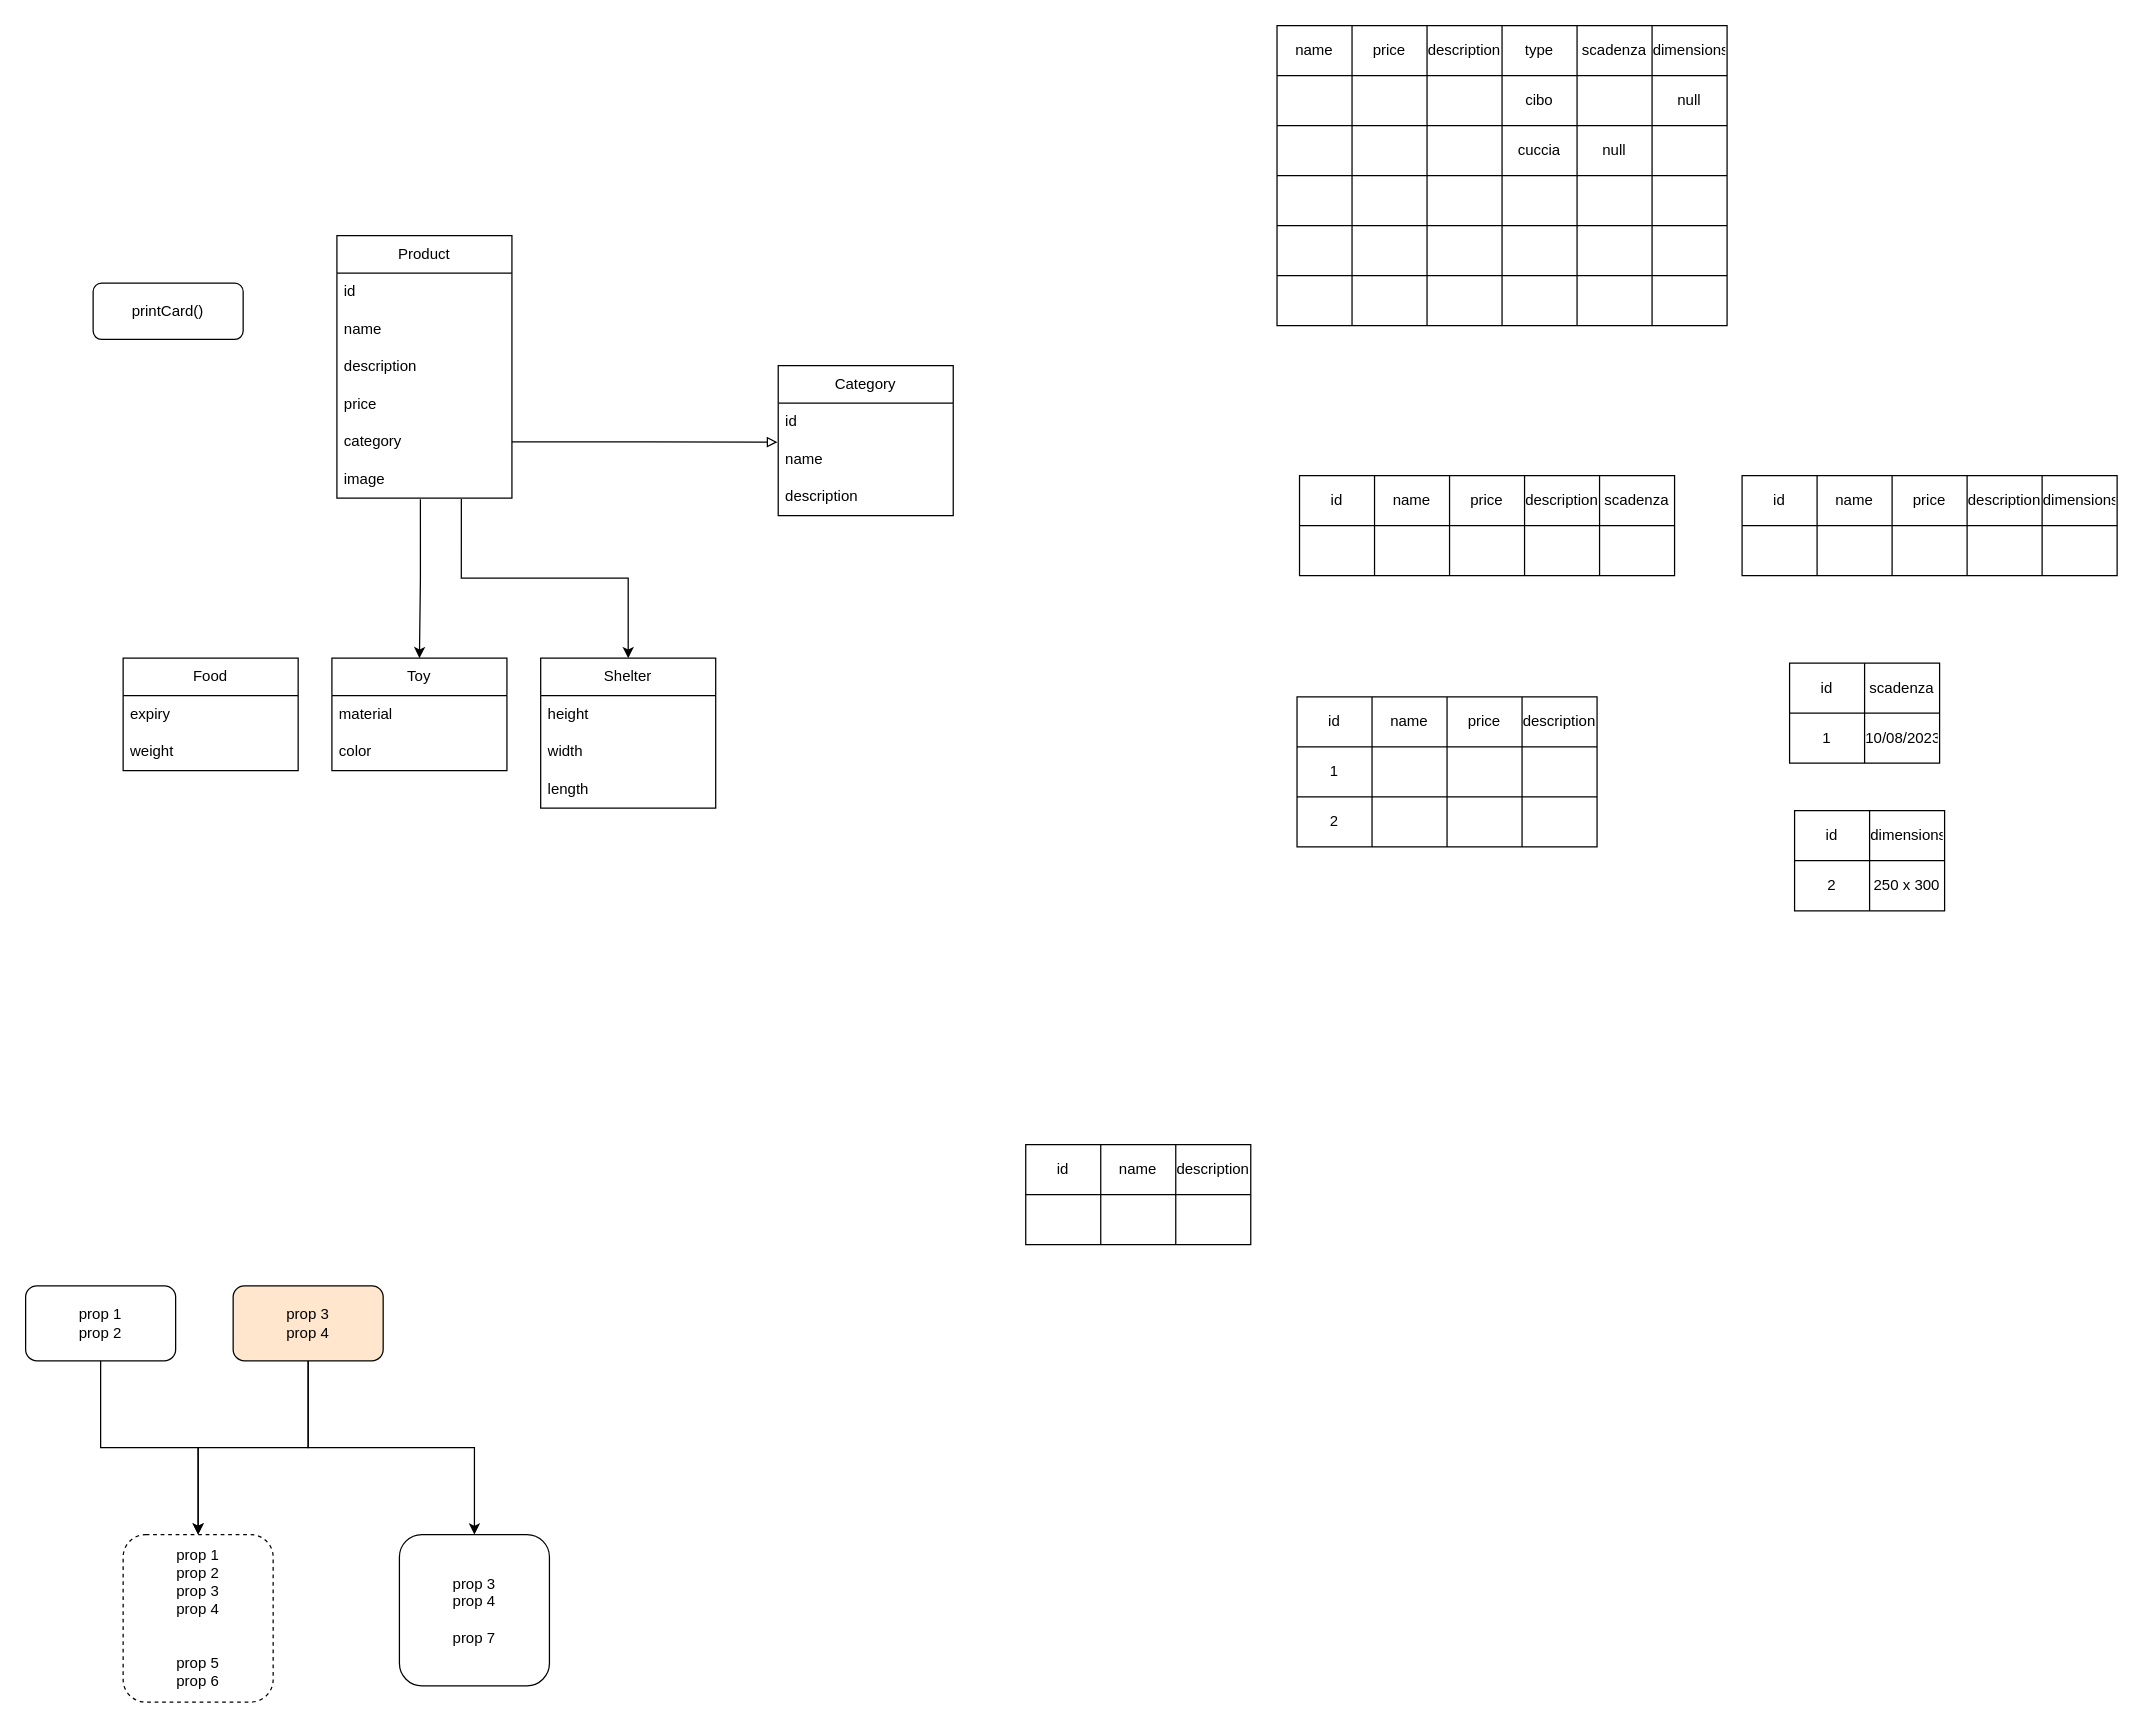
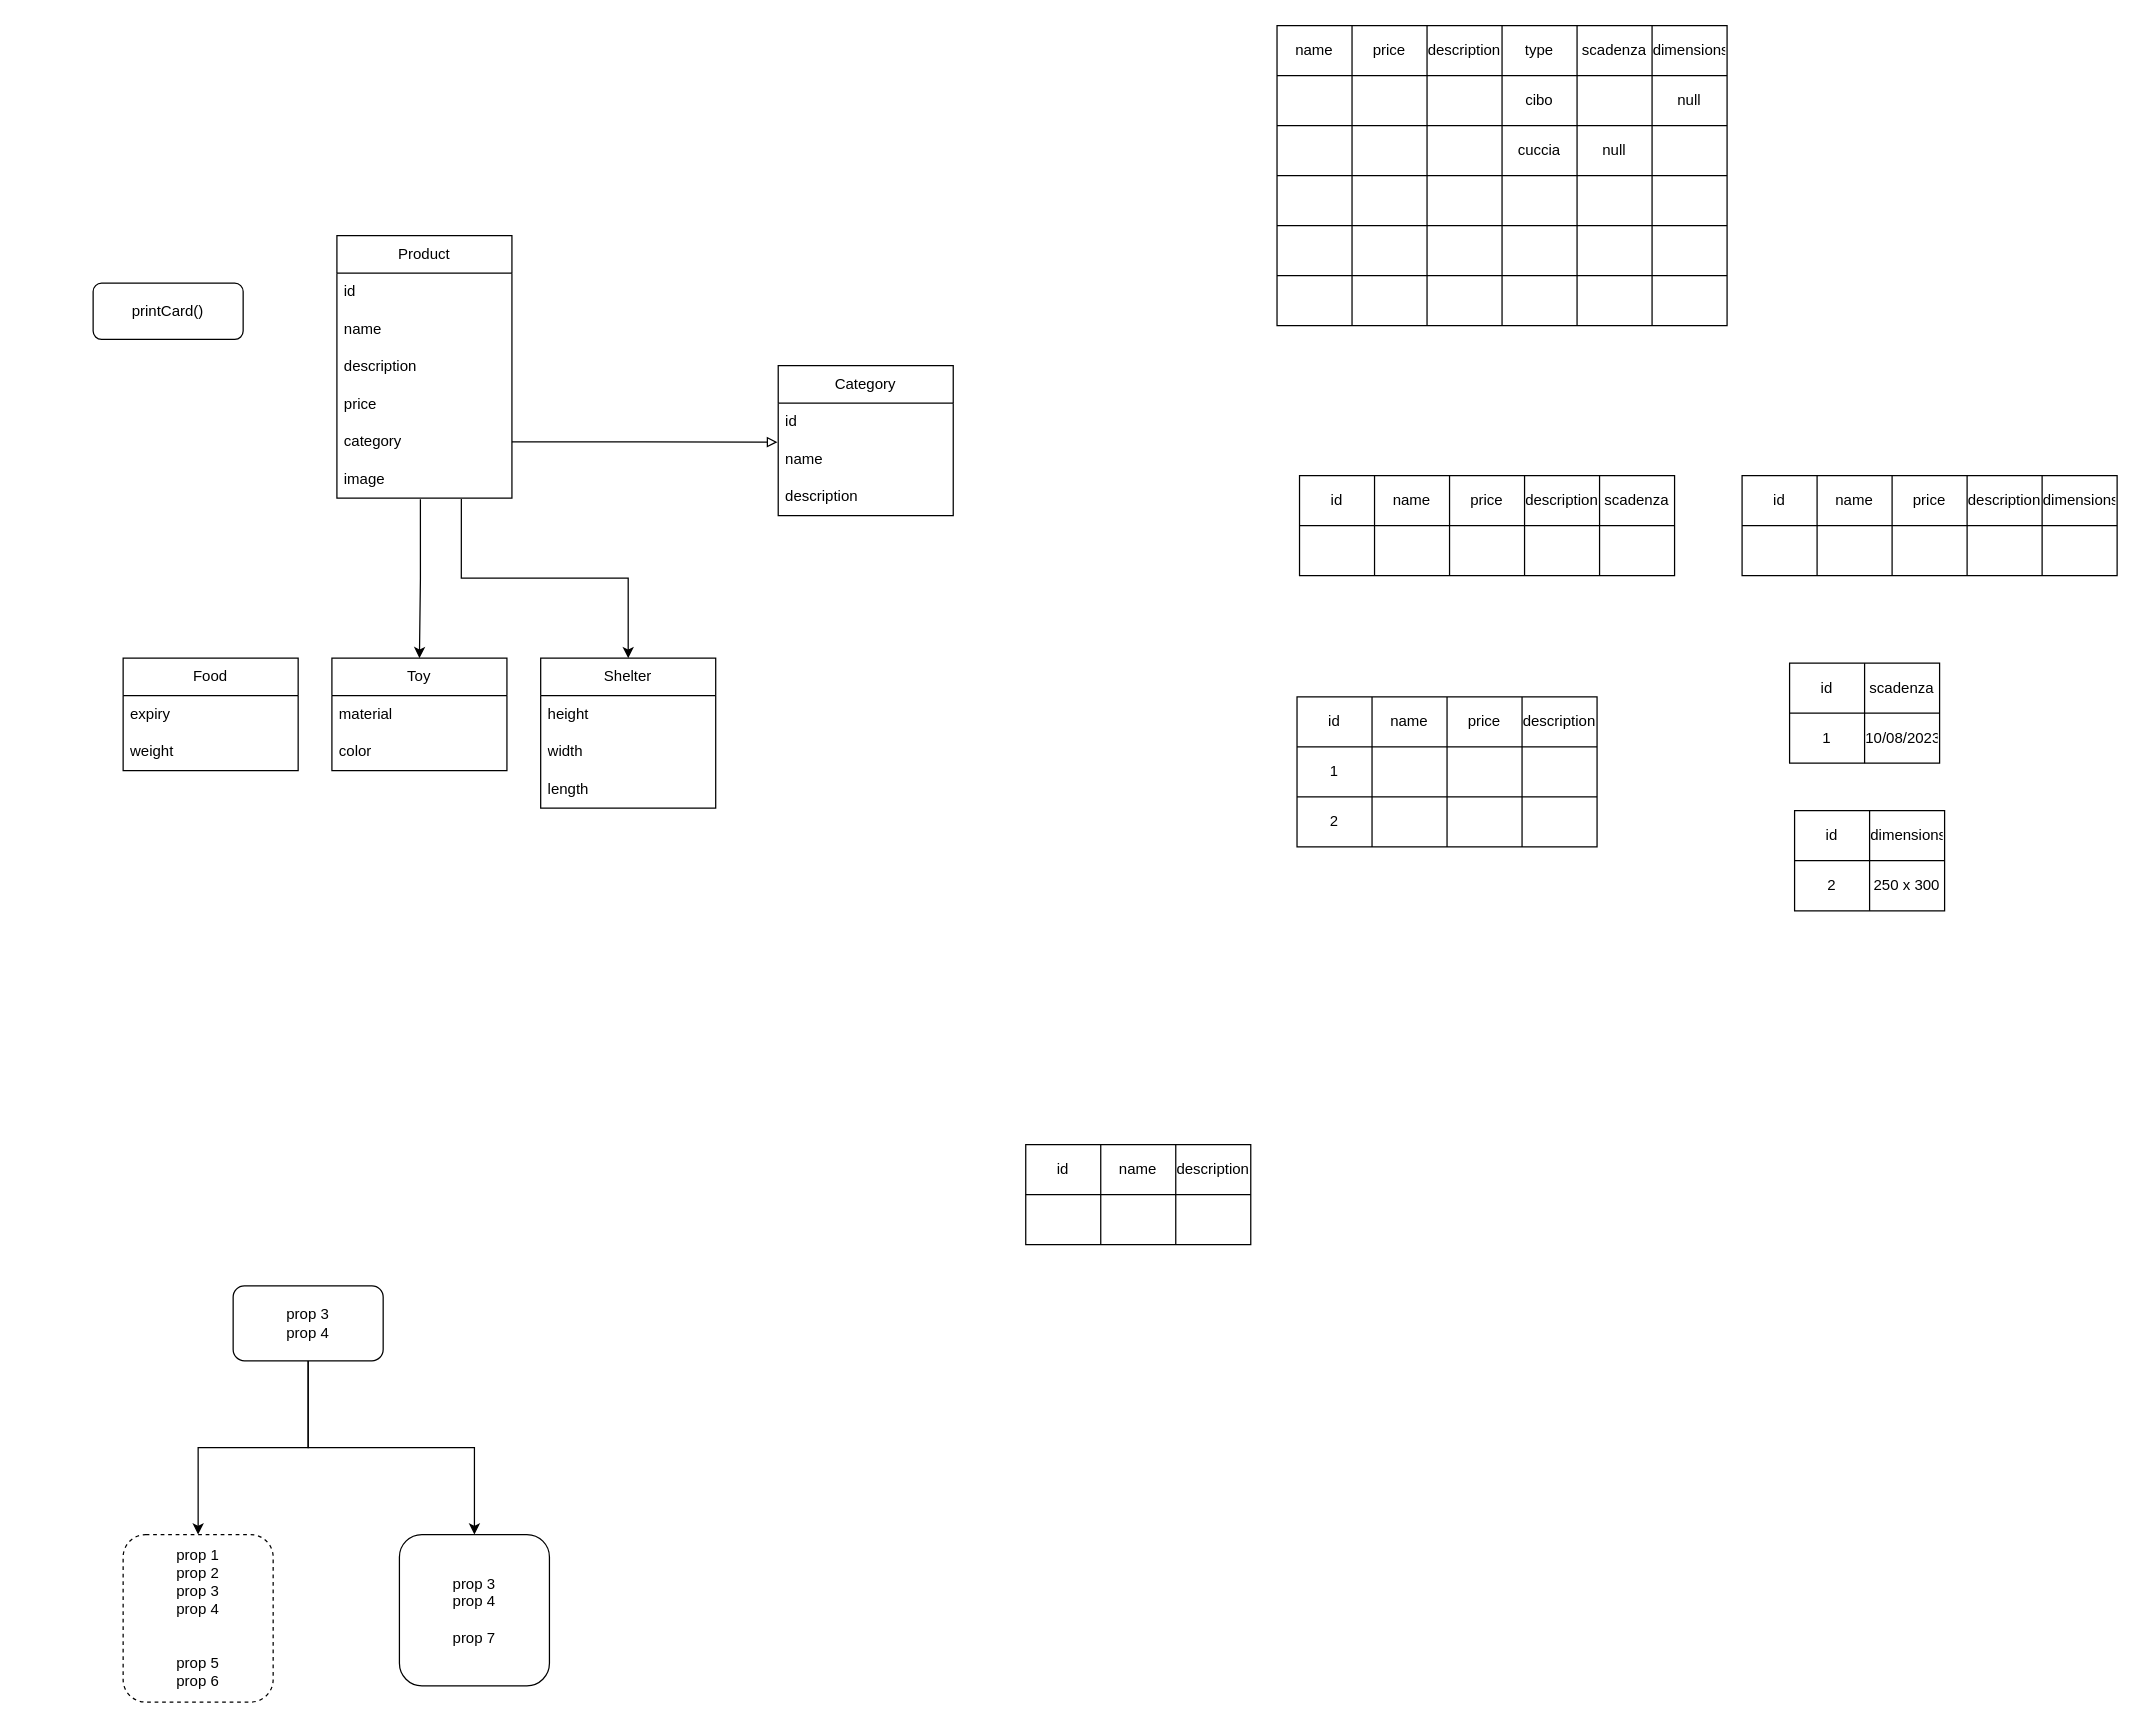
(101, 1323) -> none
(308, 1323) -> (308, 1323)
(105, 1448) -> none
